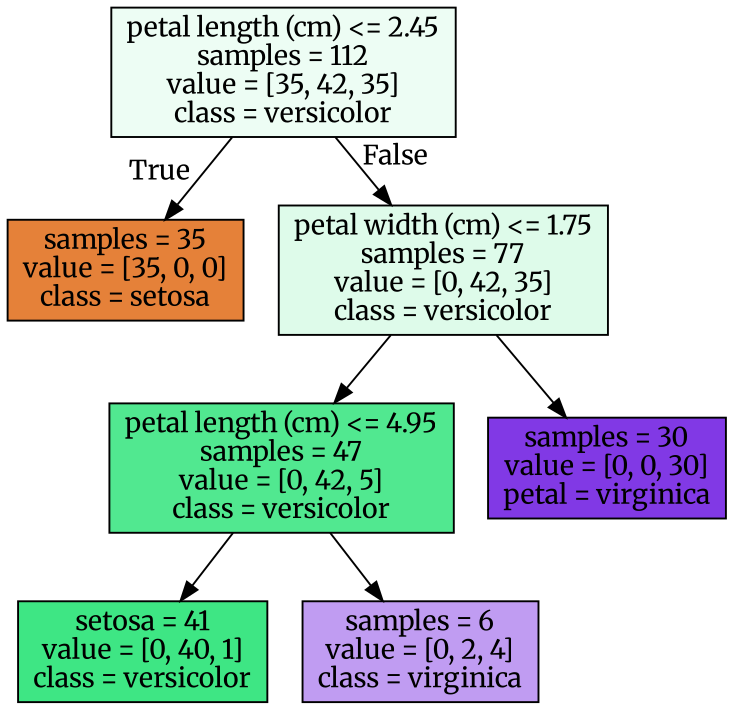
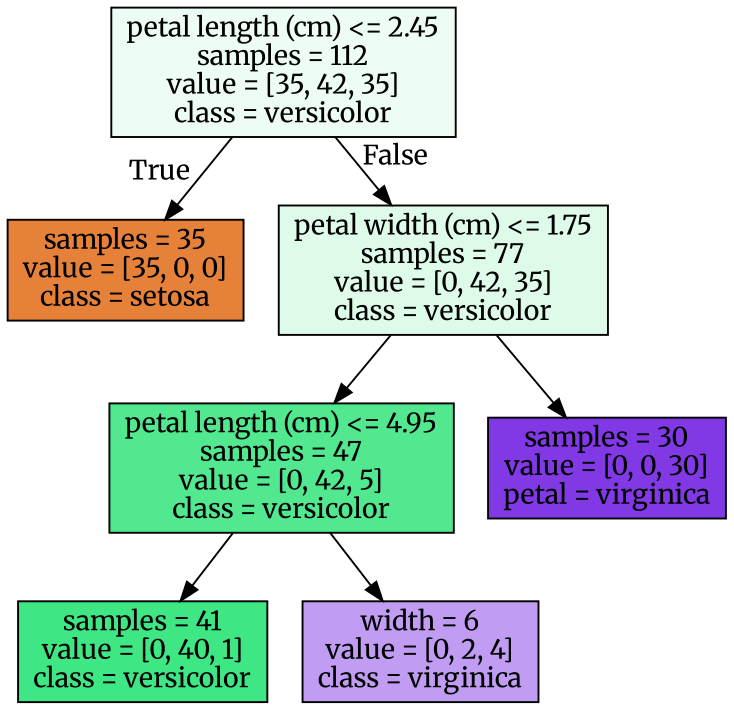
(143, 652) -> (143, 652)
(421, 652) -> (421, 652)
